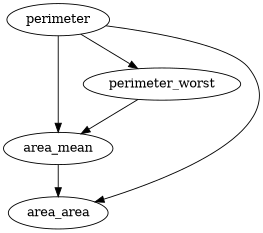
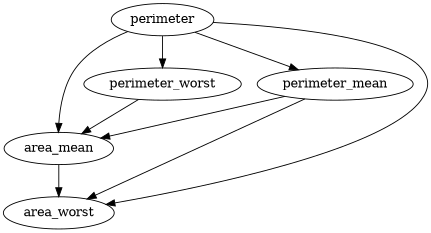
none -> (335, 84)
(58, 213) -> (59, 213)
